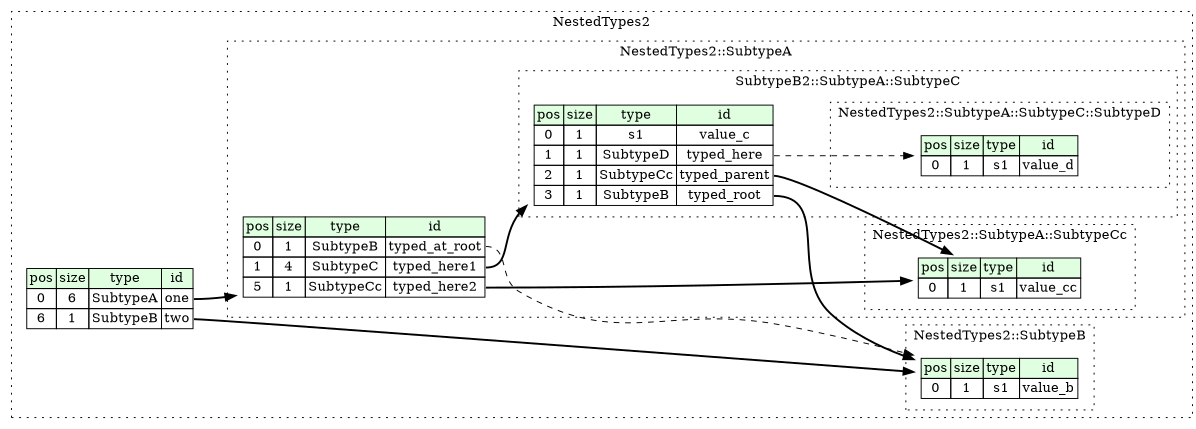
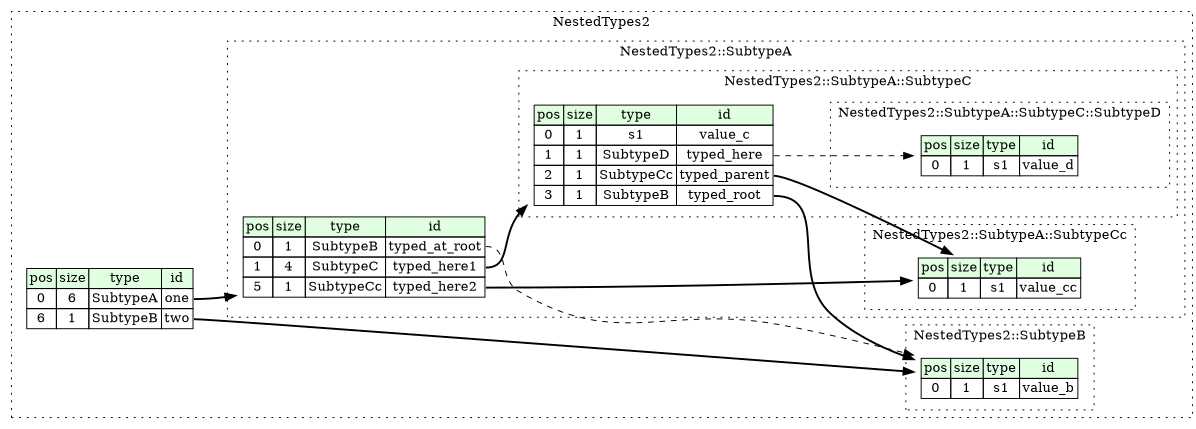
(848, 82) -> (848, 82)
